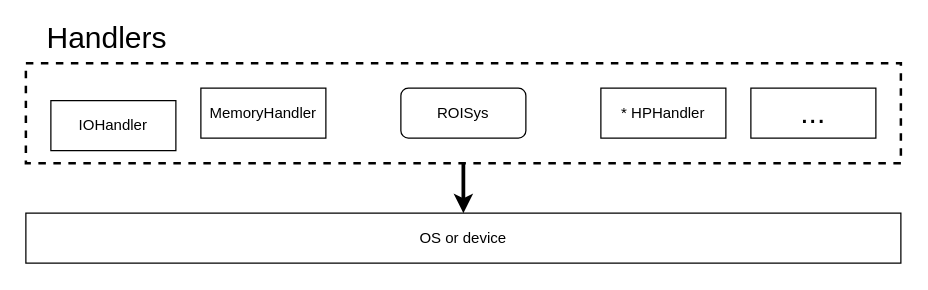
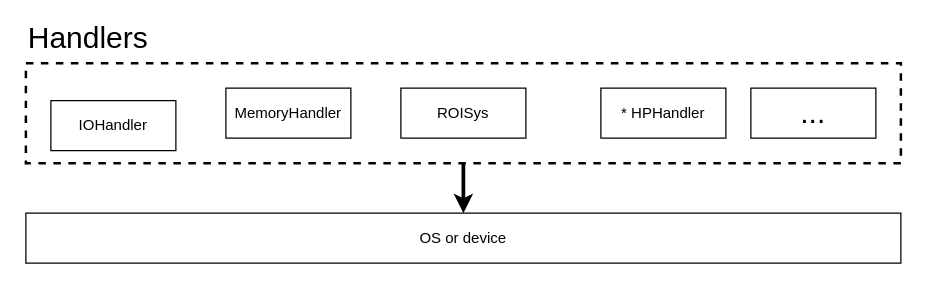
(107, 38) -> (88, 38)
(263, 113) -> (288, 113)
(463, 113) -> (463, 113)
